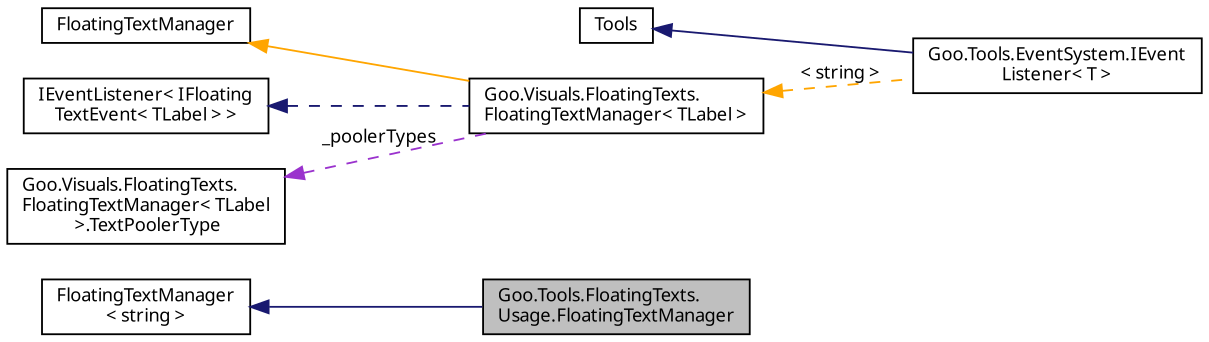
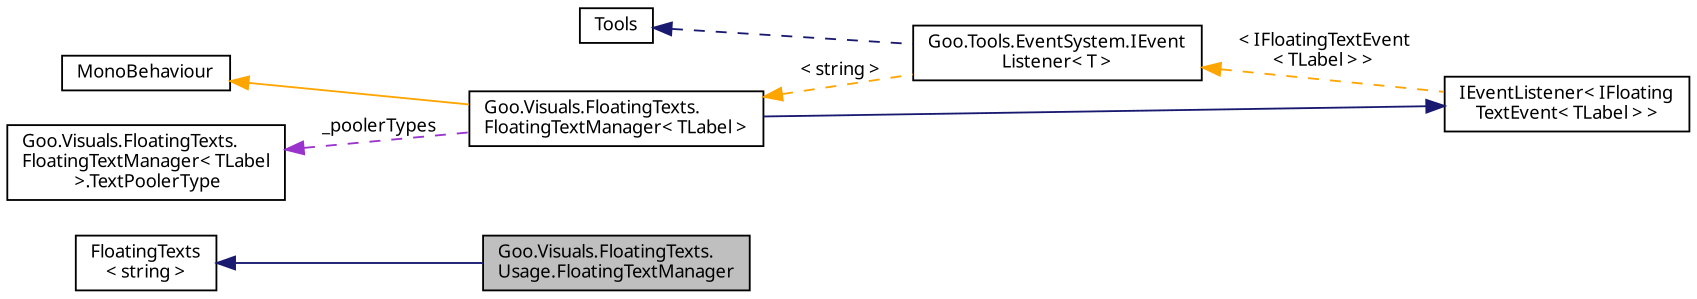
(146, 26) -> (146, 73)
(793, 42) -> (793, 36)
none -> (1332, 81)
(378, 106) -> (1095, 111)
(146, 307) -> (146, 263)
(616, 307) -> (616, 263)
